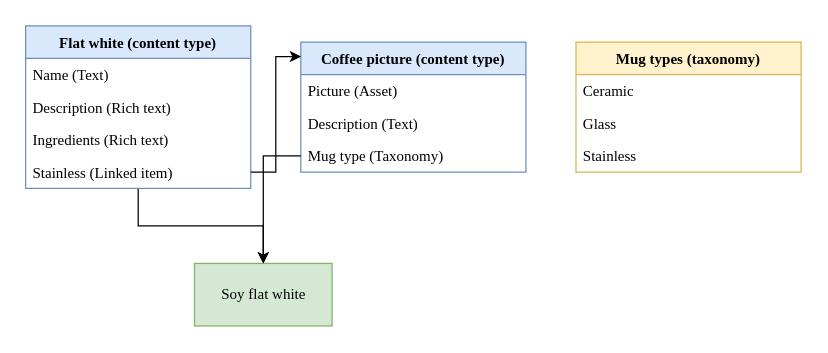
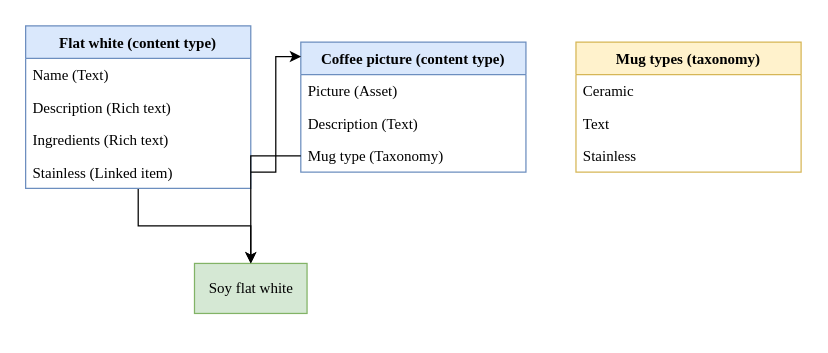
(602, 124) -> (599, 124)
(263, 294) -> (251, 288)
